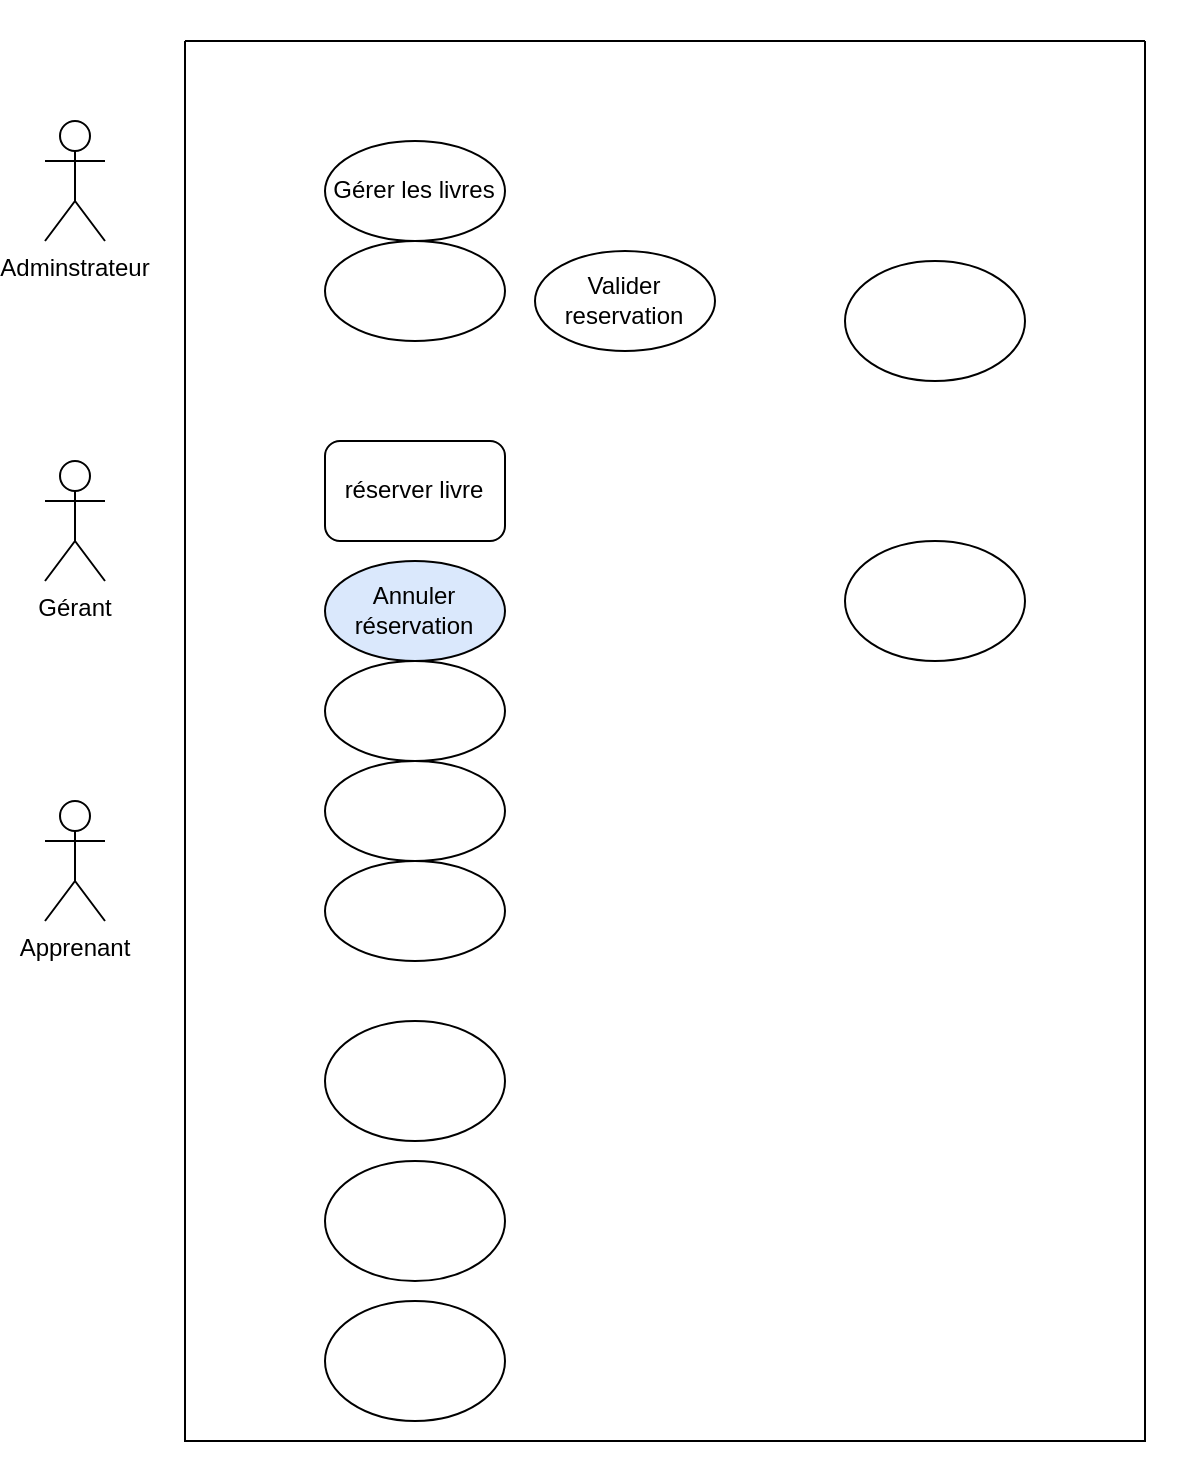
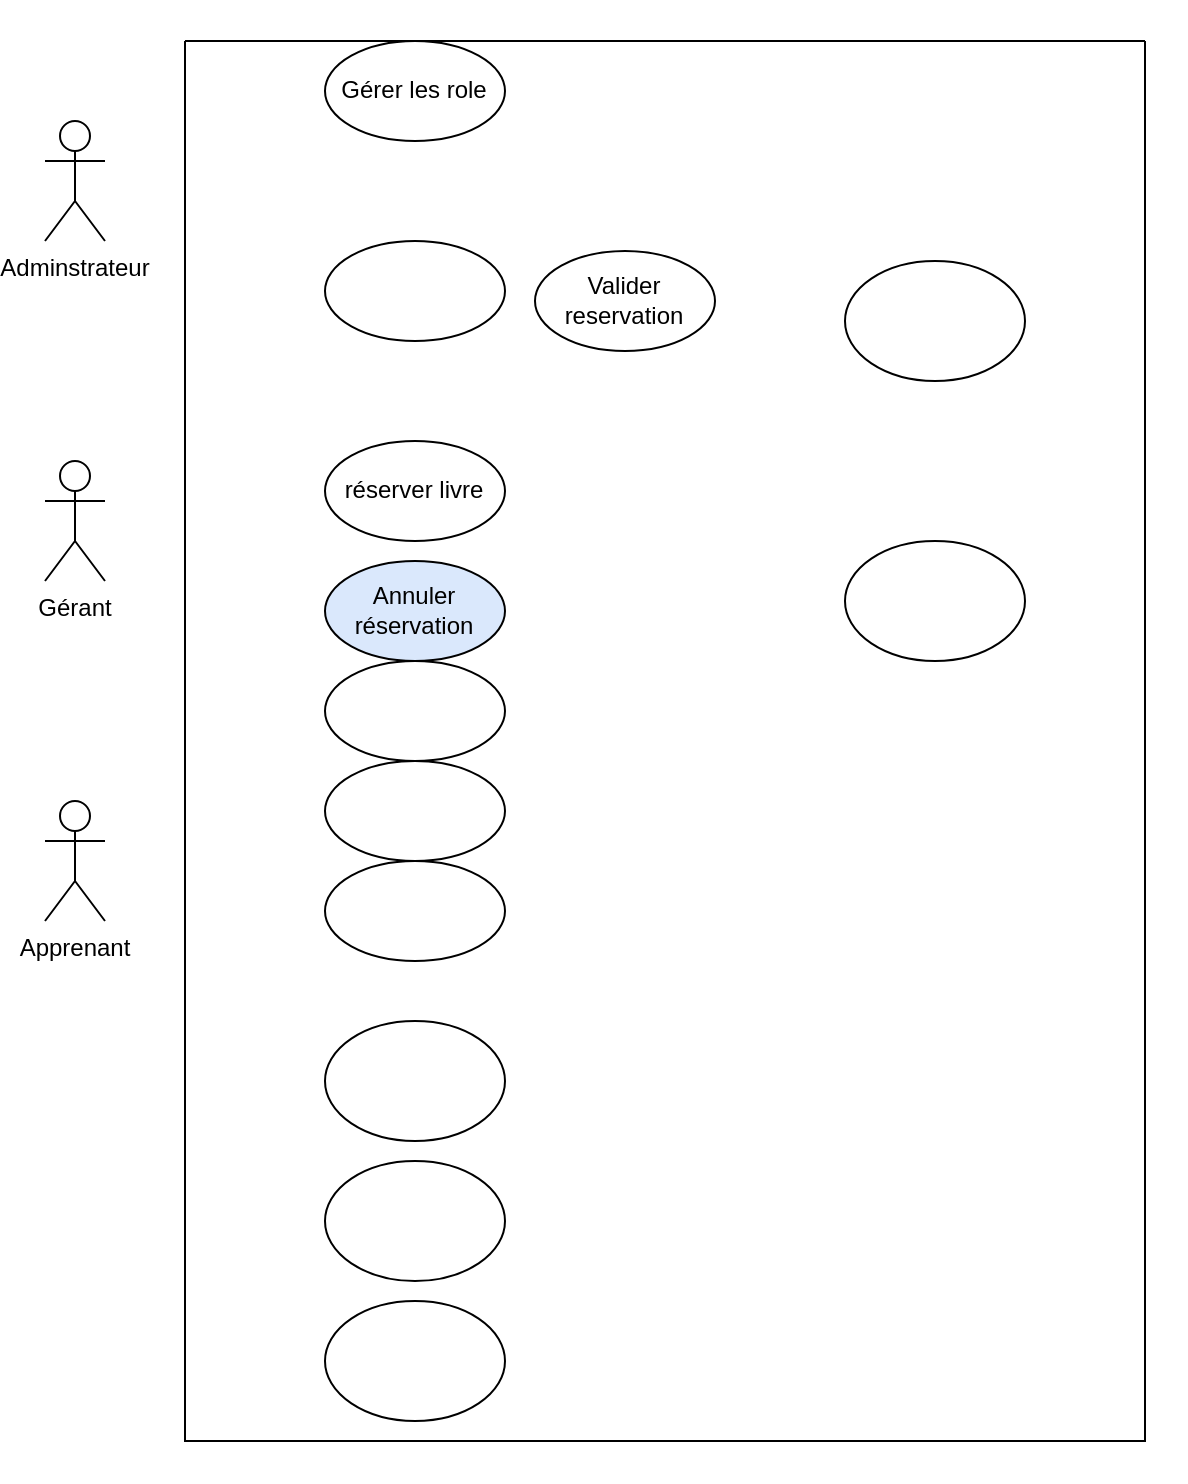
none -> (415, 91)
(415, 191) -> none
(415, 491) -> (415, 491)
